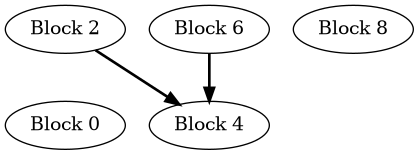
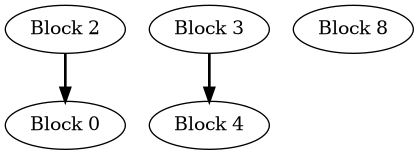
(209, 29) -> (209, 29)
(132, 74) -> (65, 71)
